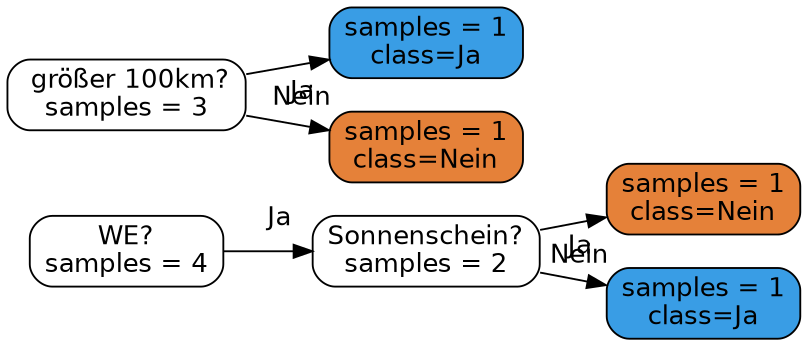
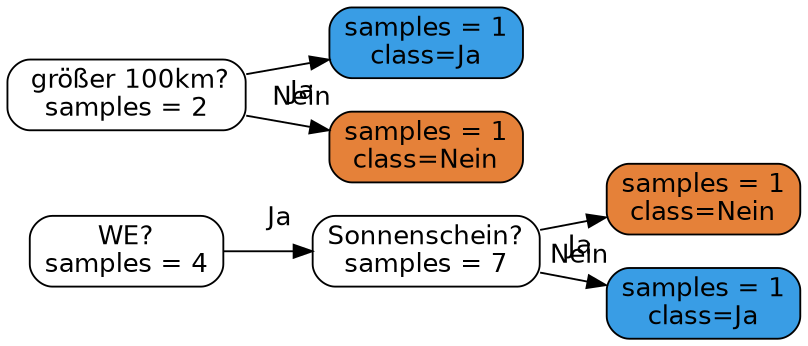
(127, 108) -> (127, 108)
(426, 264) -> (426, 264)
